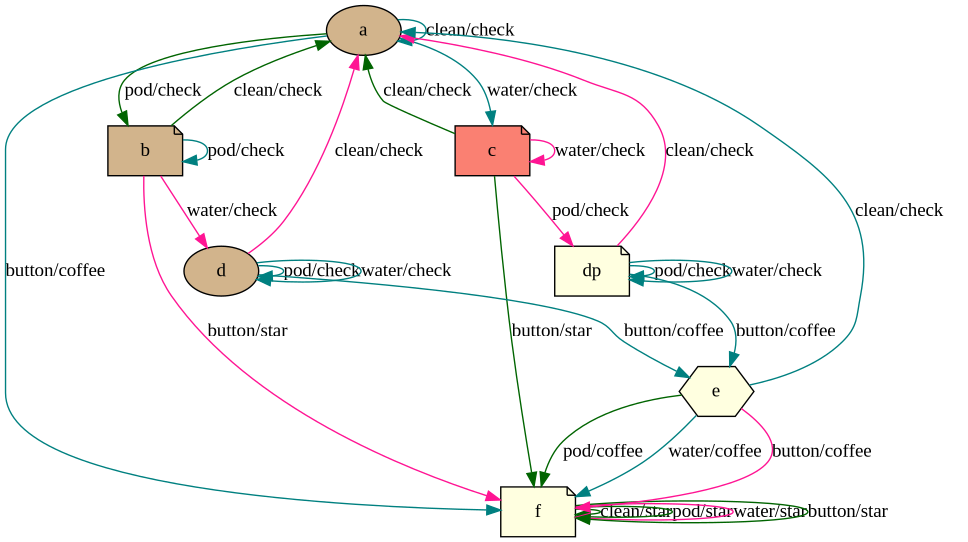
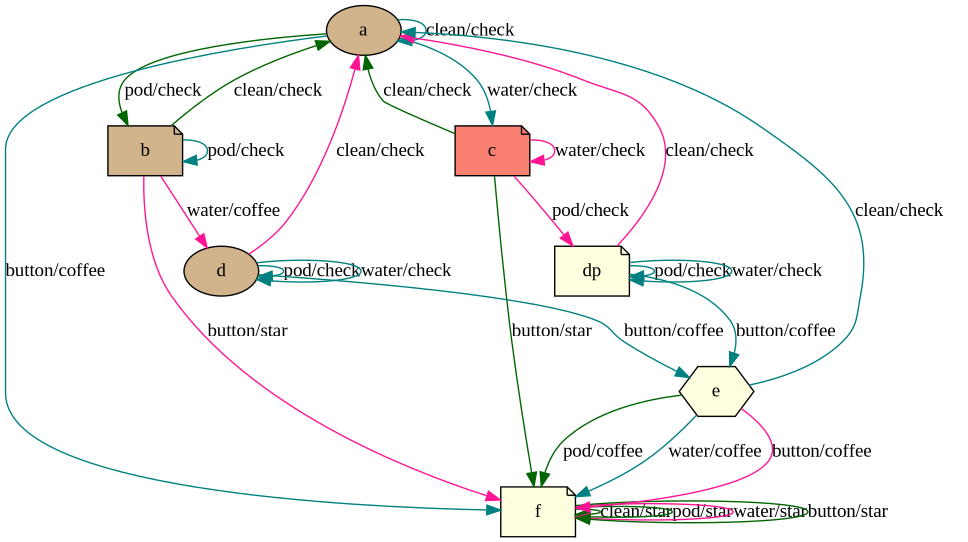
(232, 211) -> (234, 211)
